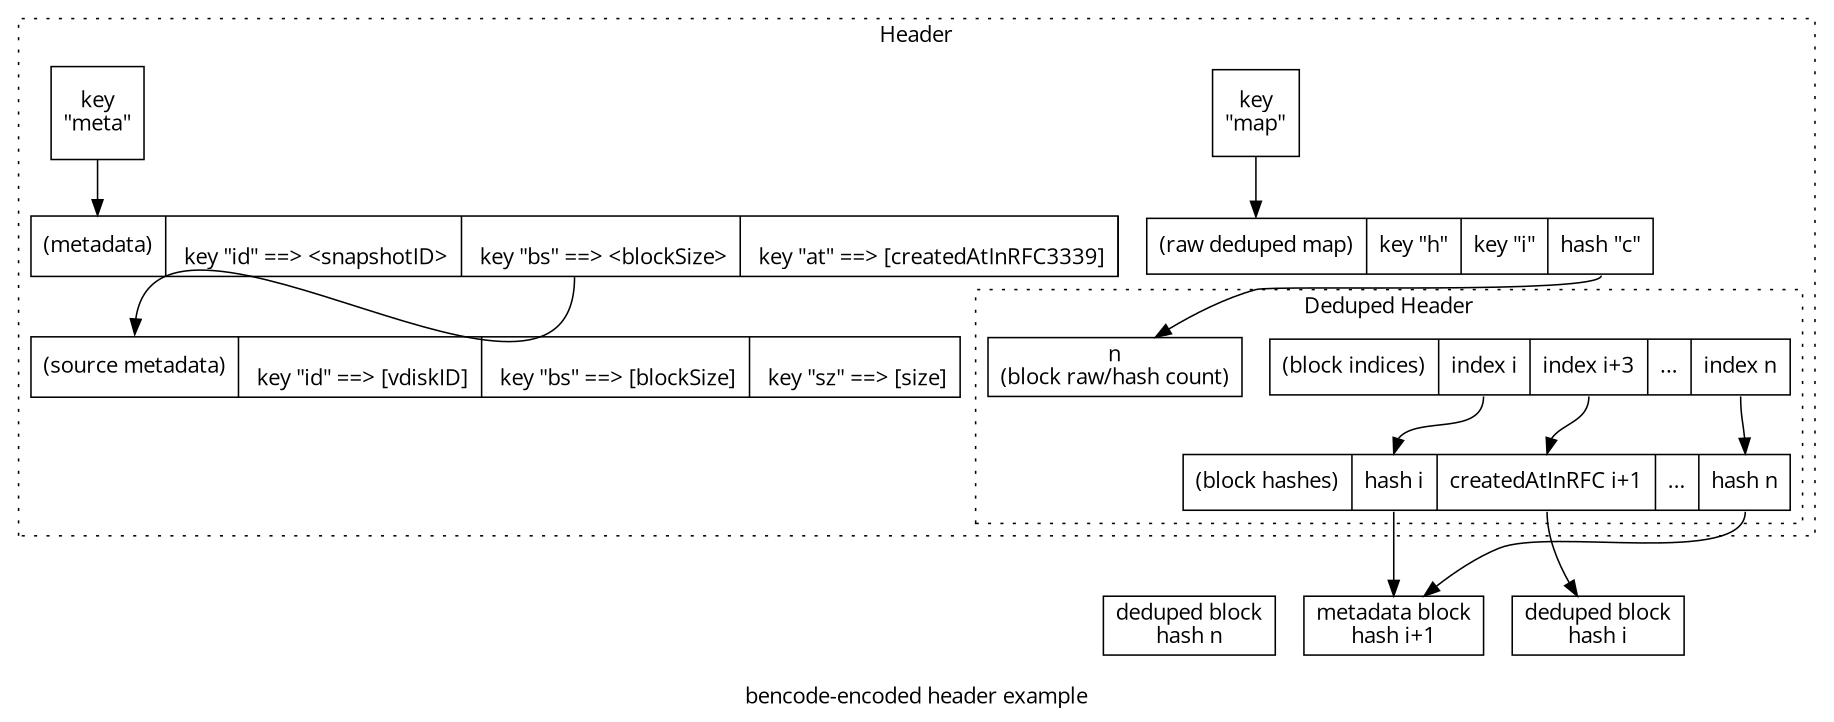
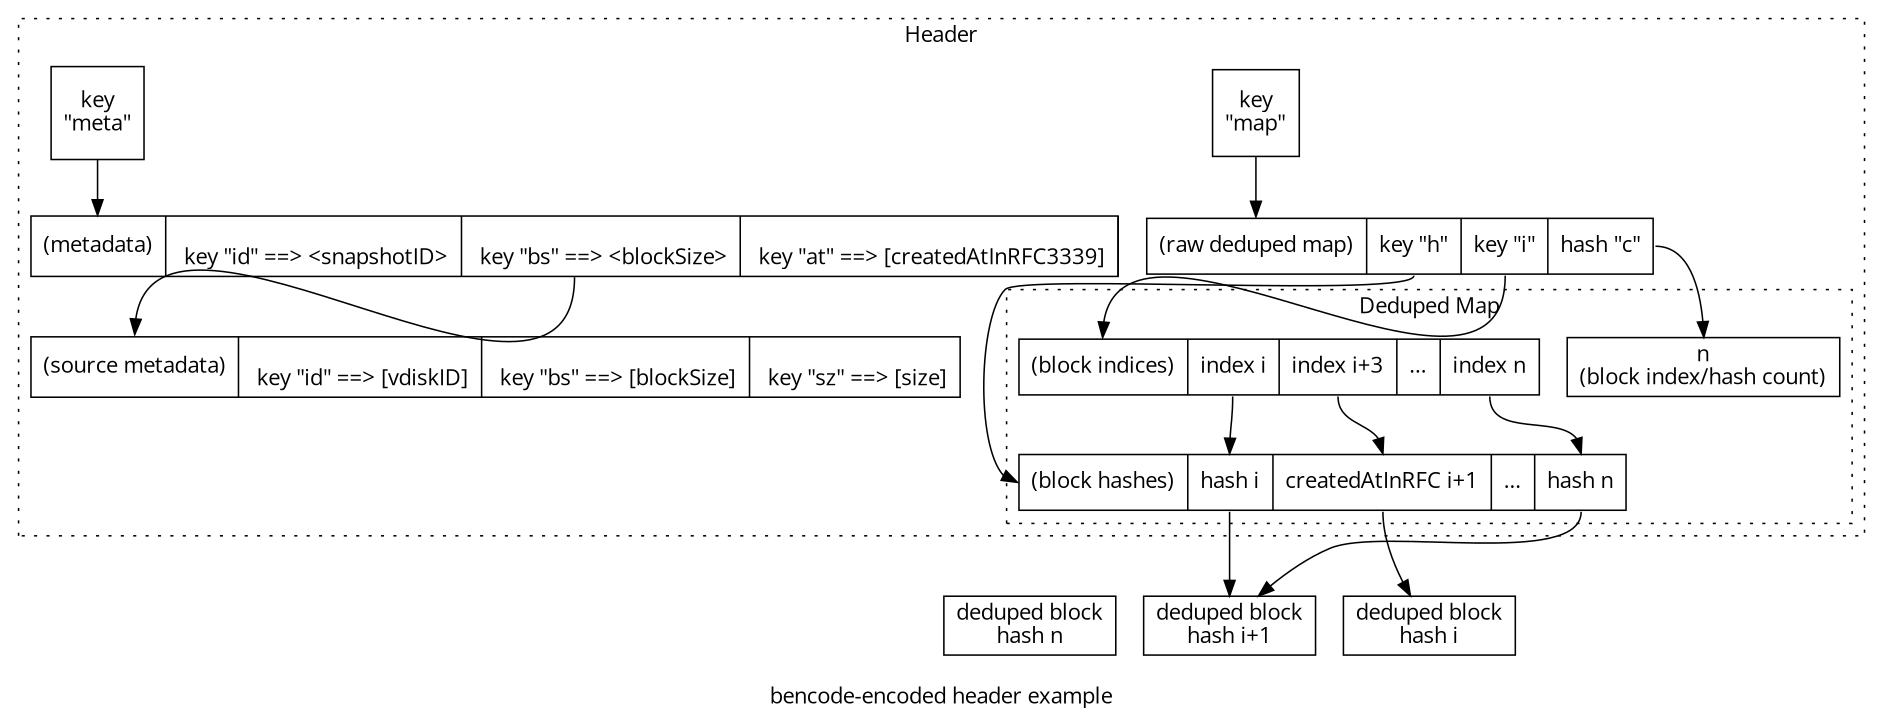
(1389, 307) -> (1429, 307)
none -> (1311, 309)
none -> (993, 314)
(1115, 367) -> (1703, 367)
(1394, 626) -> (1230, 626)
